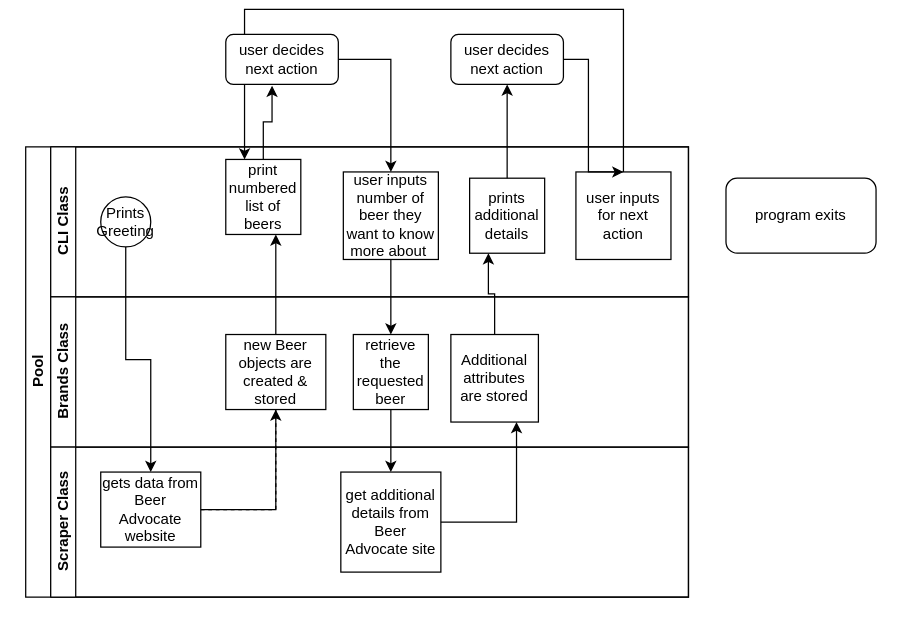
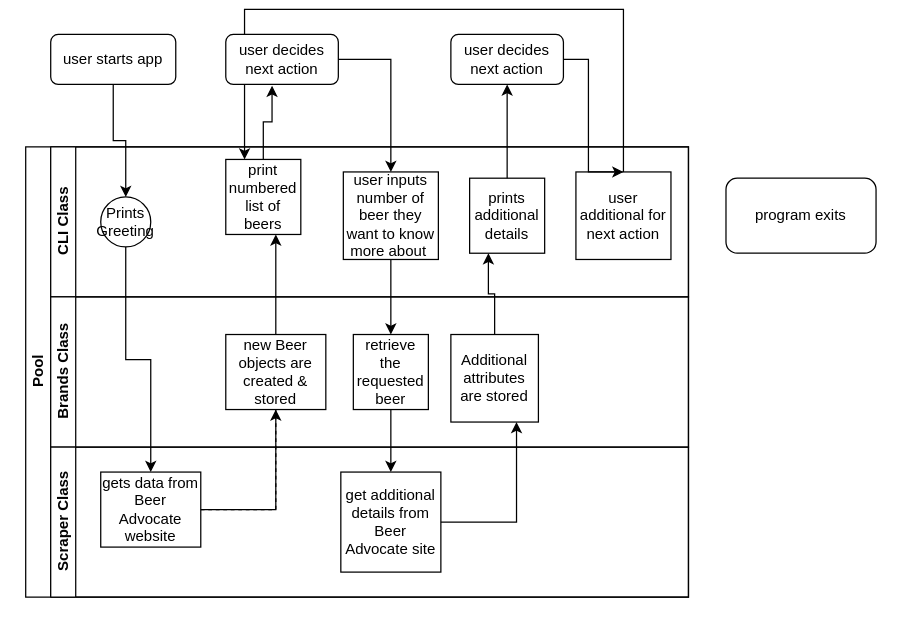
none -> (113, 59)
none -> (115, 141)
(623, 216) -> (623, 216)
